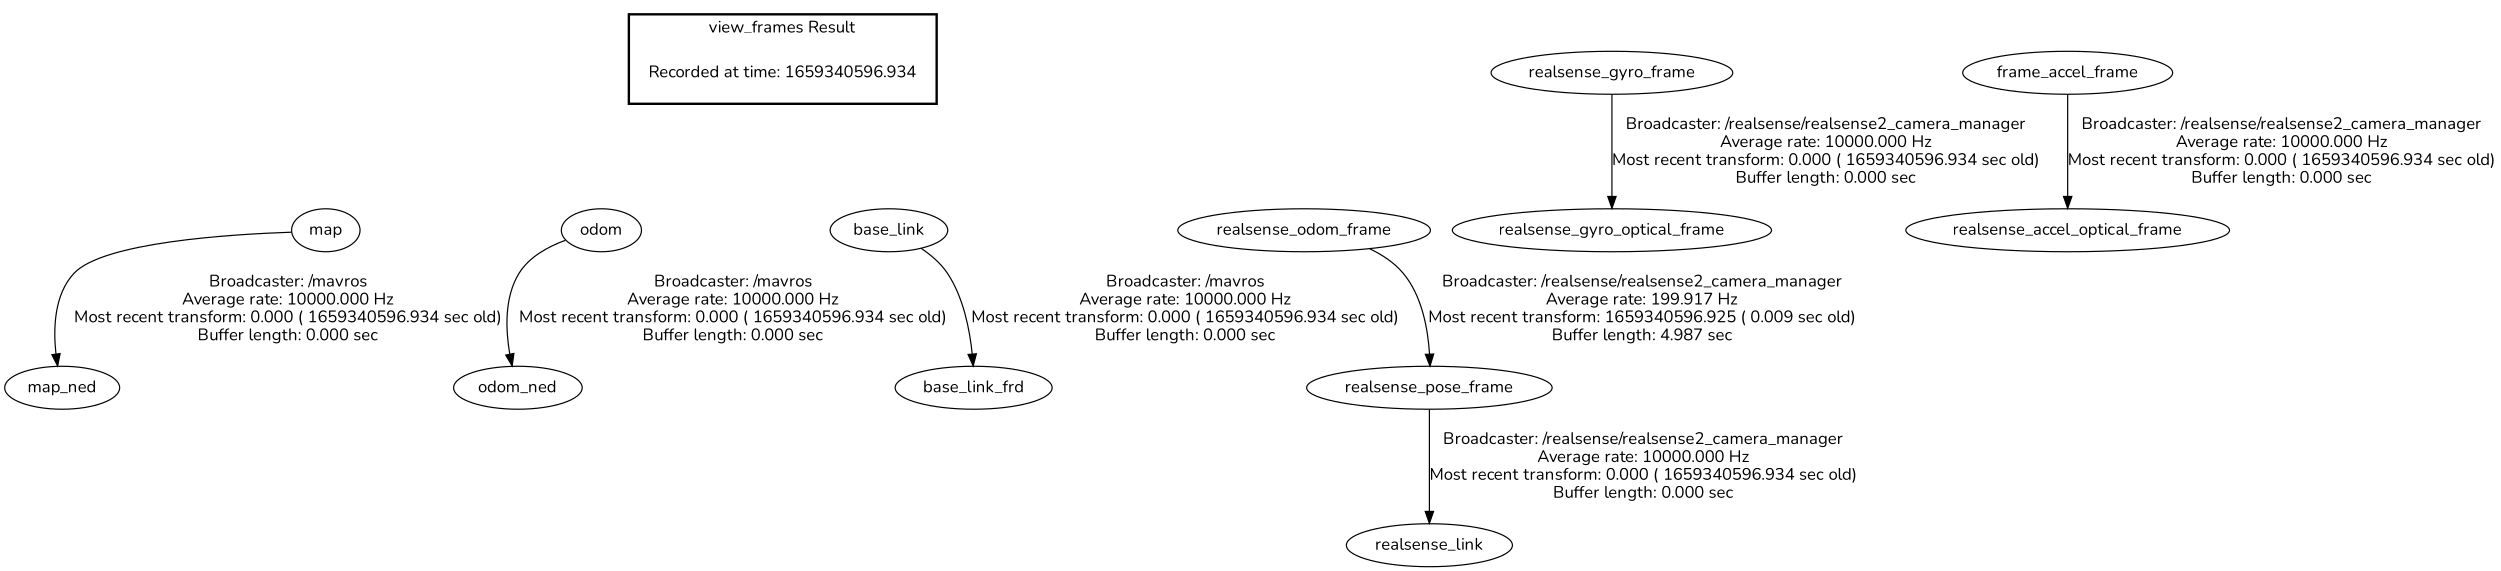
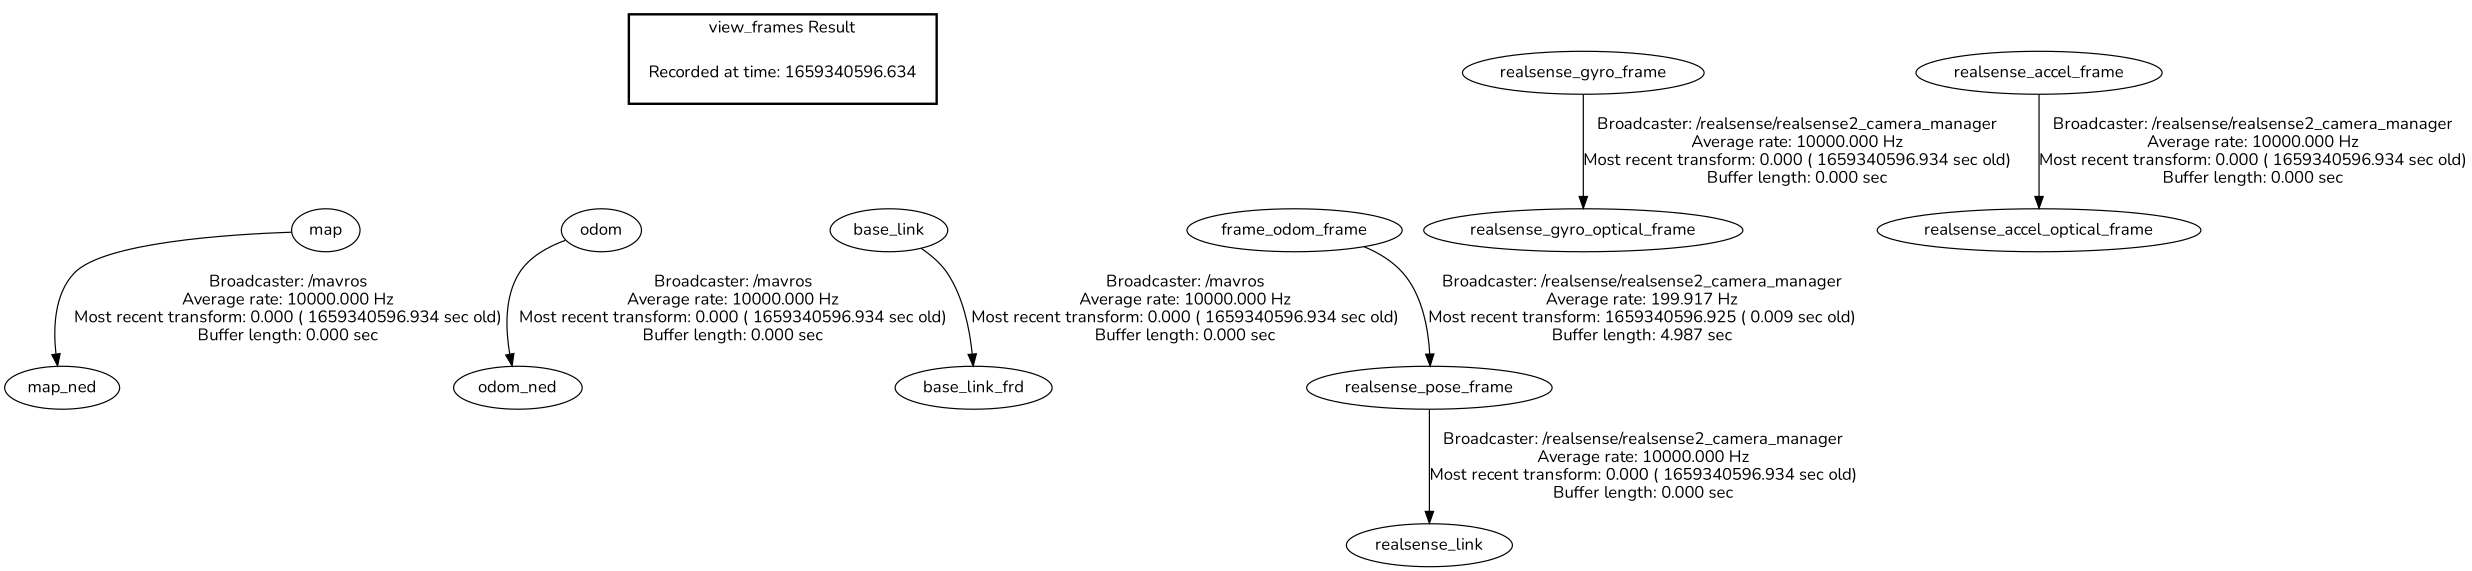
(783, 73) -> (783, 73)
(2068, 73) -> (2039, 73)
(1304, 230) -> (1295, 230)
